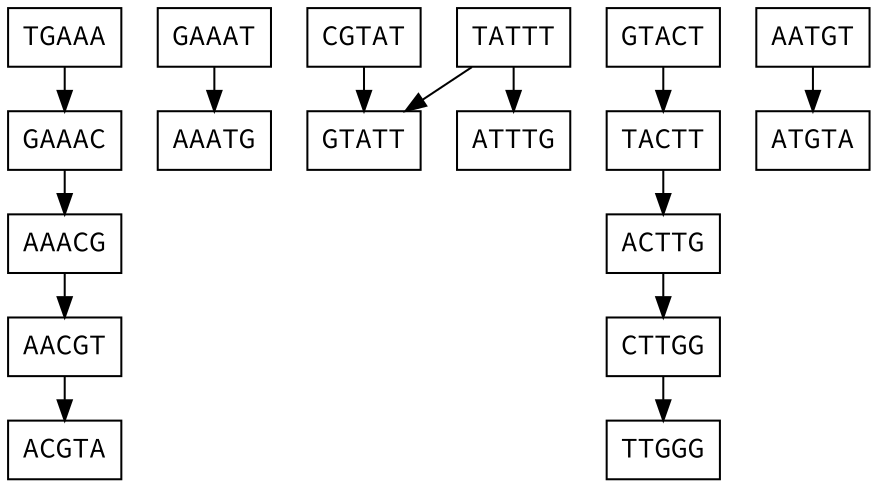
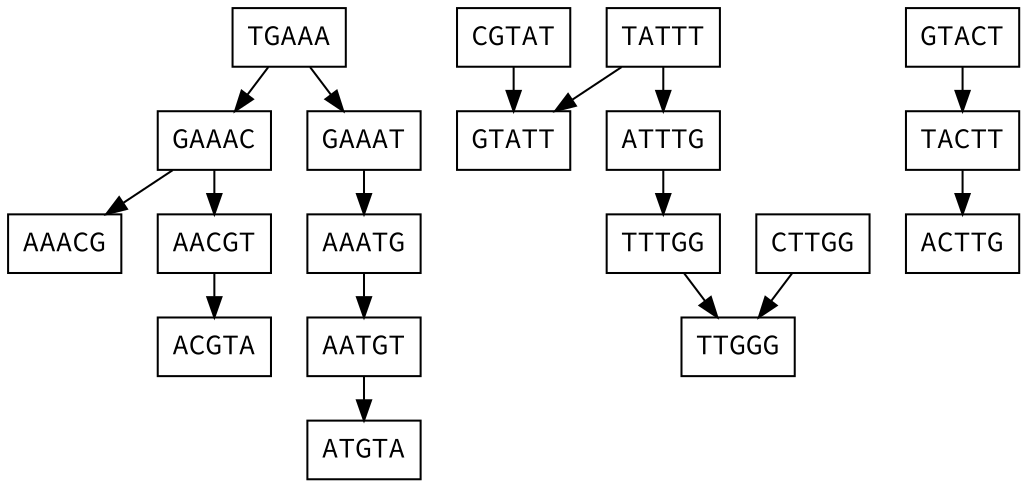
none -> (320, 81)
none -> (663, 244)
(65, 285) -> (214, 182)
none -> (364, 285)
(663, 285) -> none
